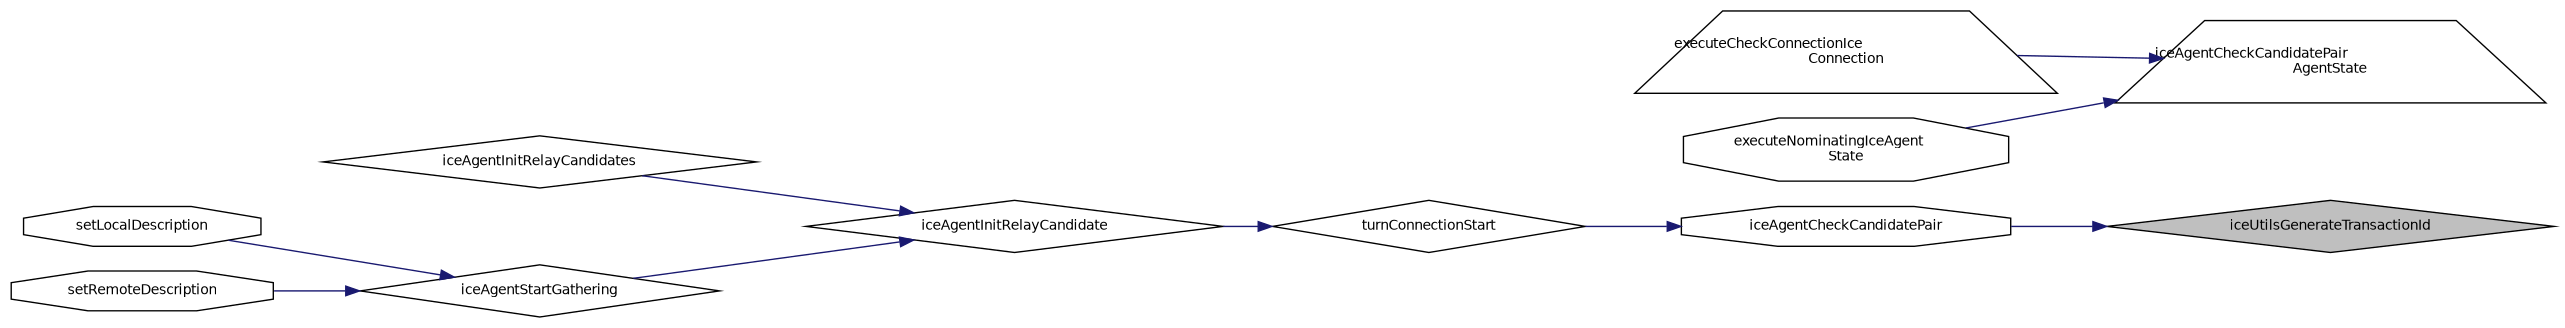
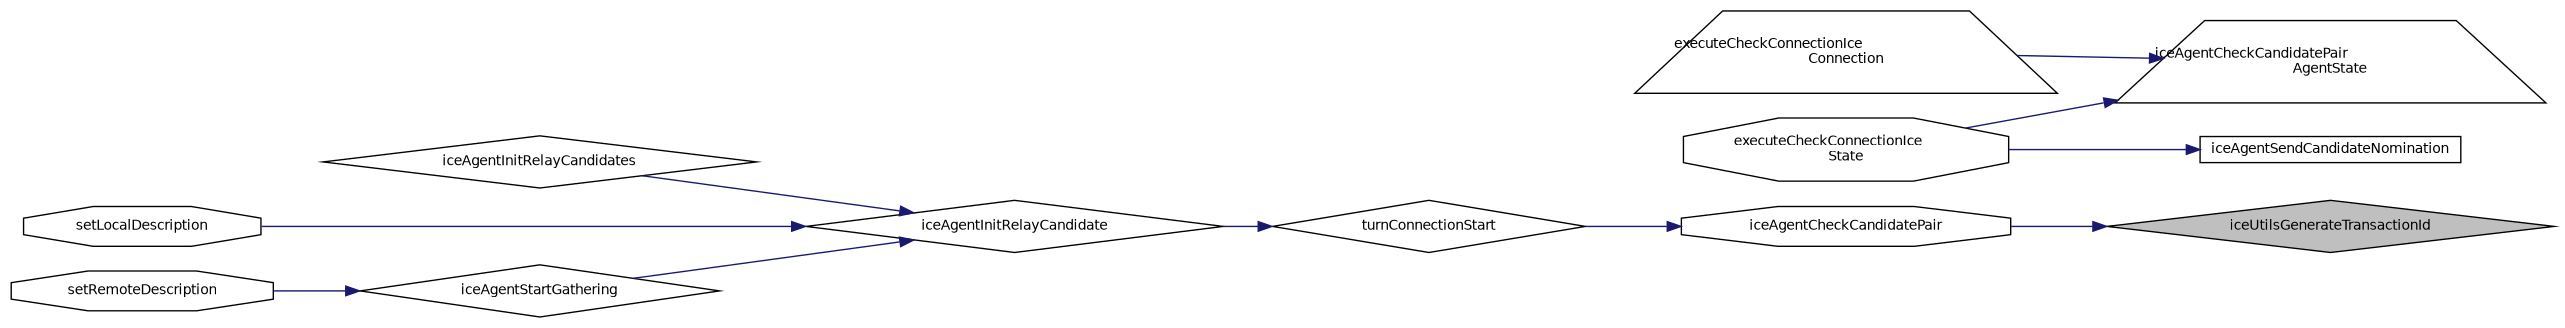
(1846, 150) -> (1846, 150)
none -> (2330, 150)
(334, 258) -> (526, 226)
